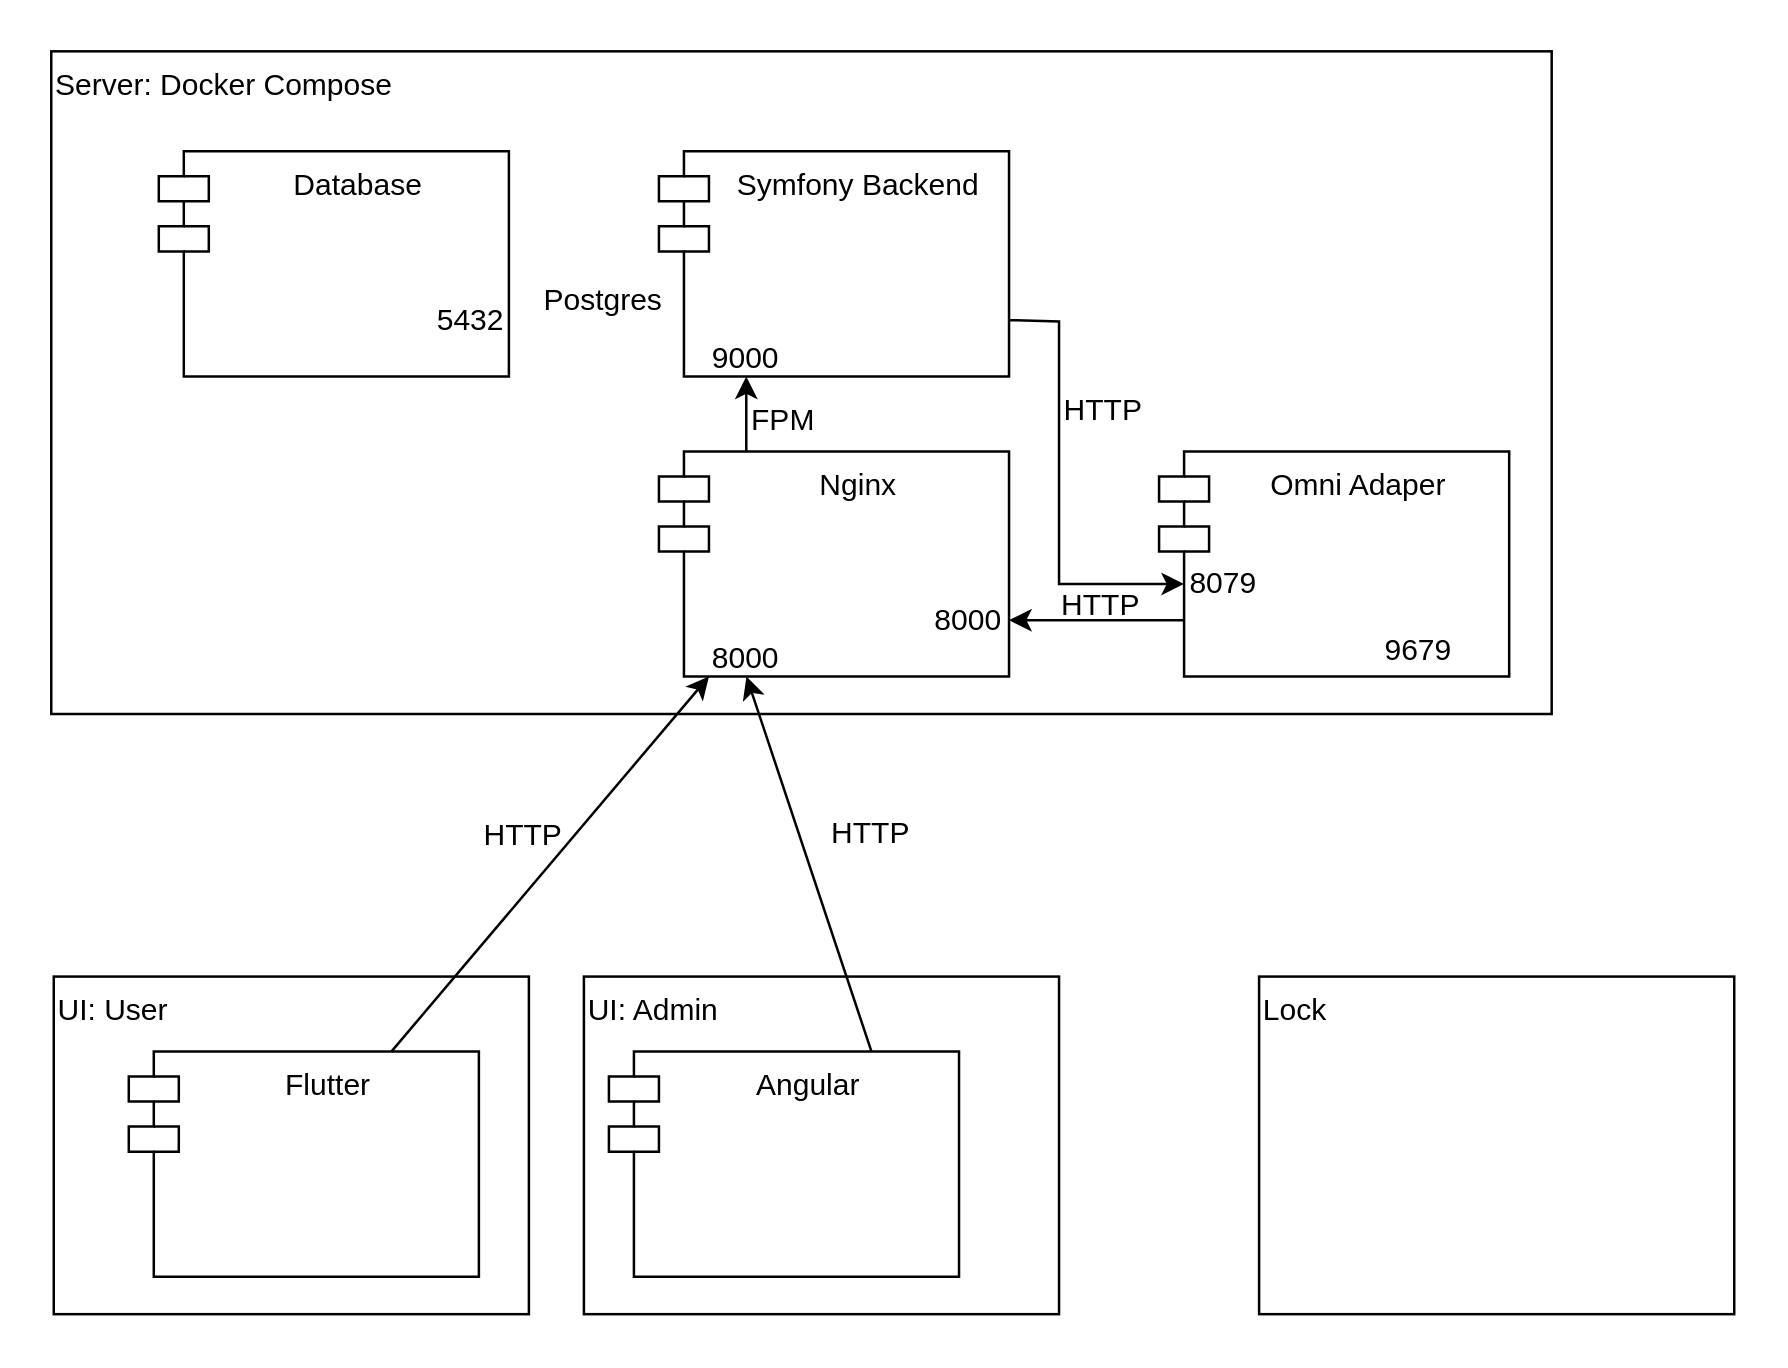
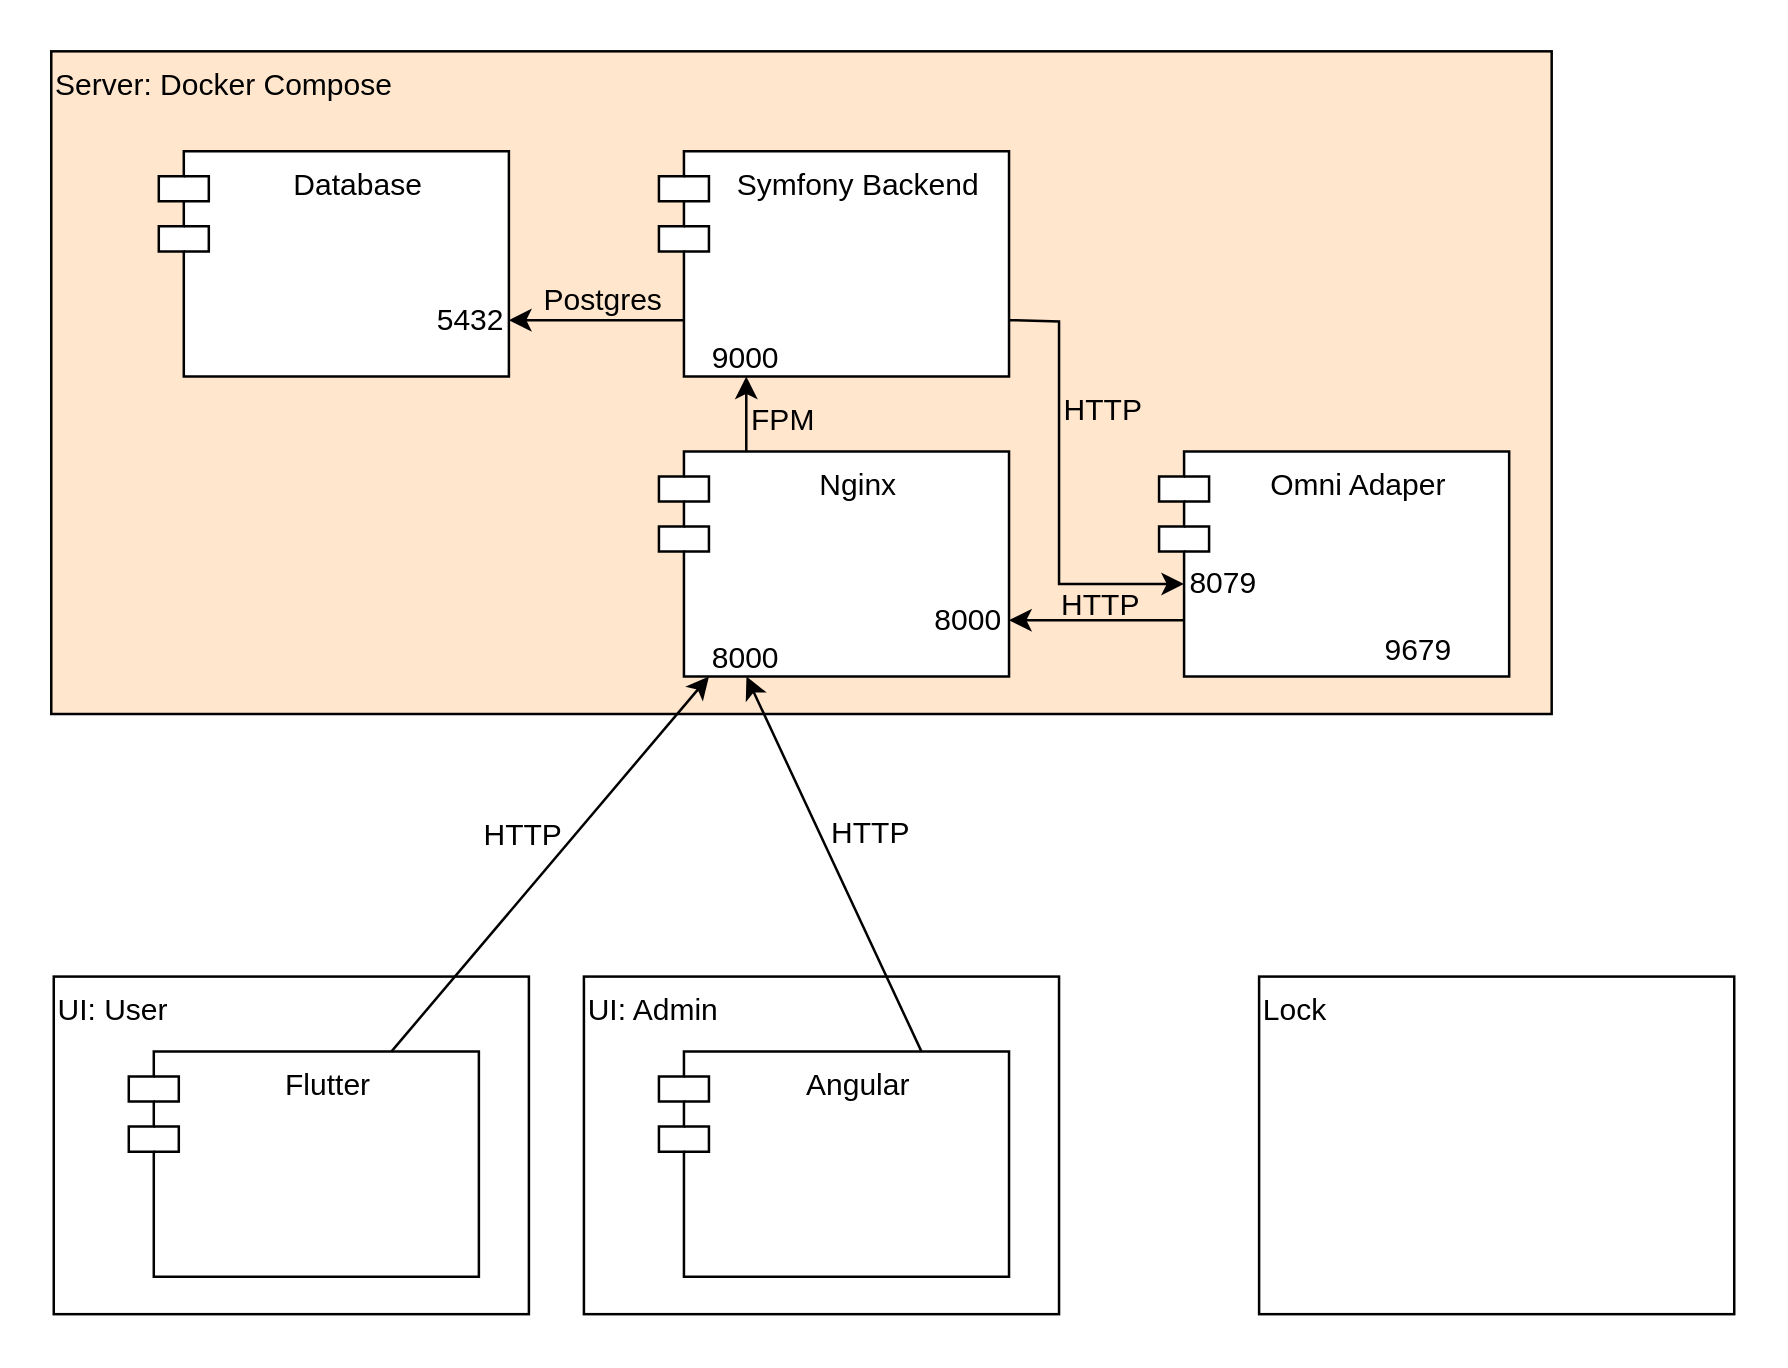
none -> (605, 320)
(801, 383) -> (801, 383)
(784, 1164) -> (834, 1164)
